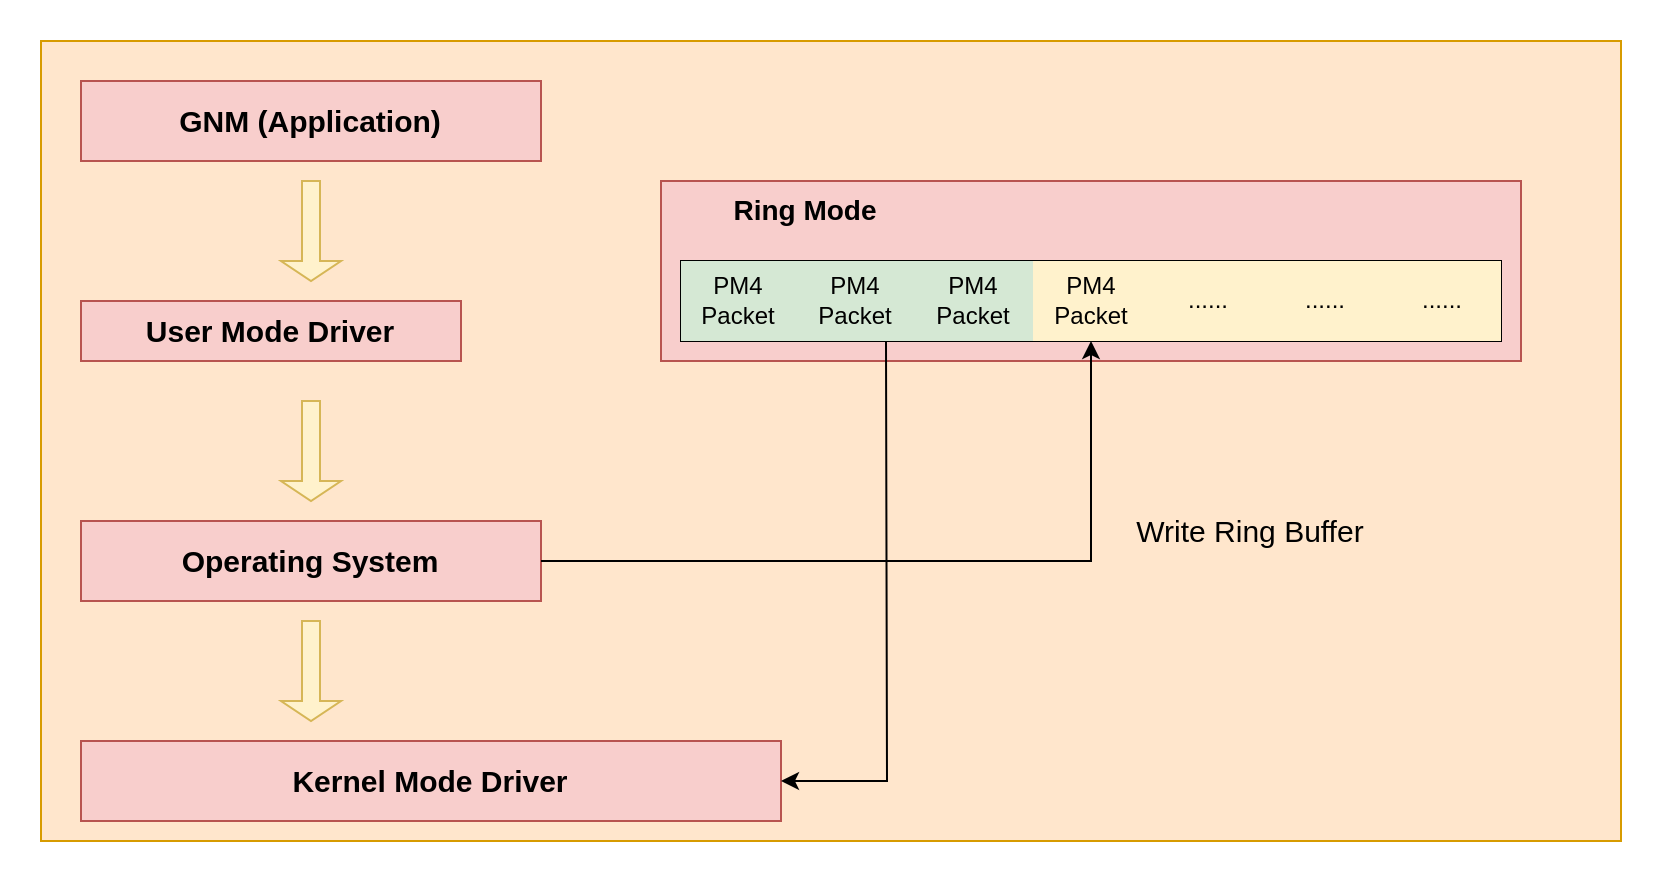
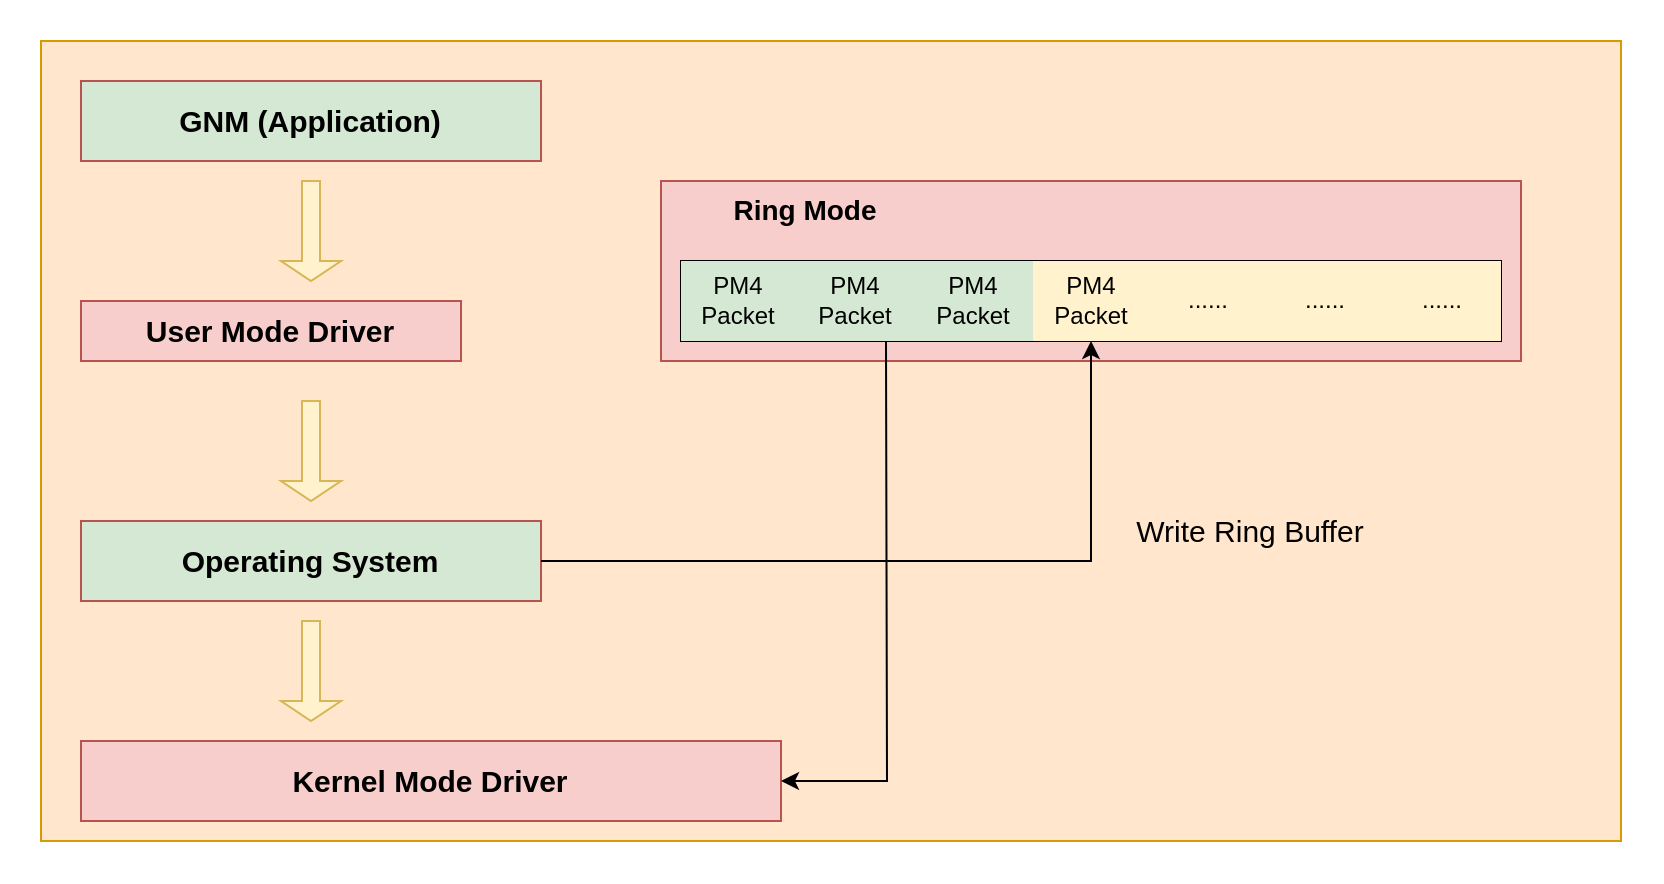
(311, 121) -> (311, 121)
(311, 561) -> (311, 561)
